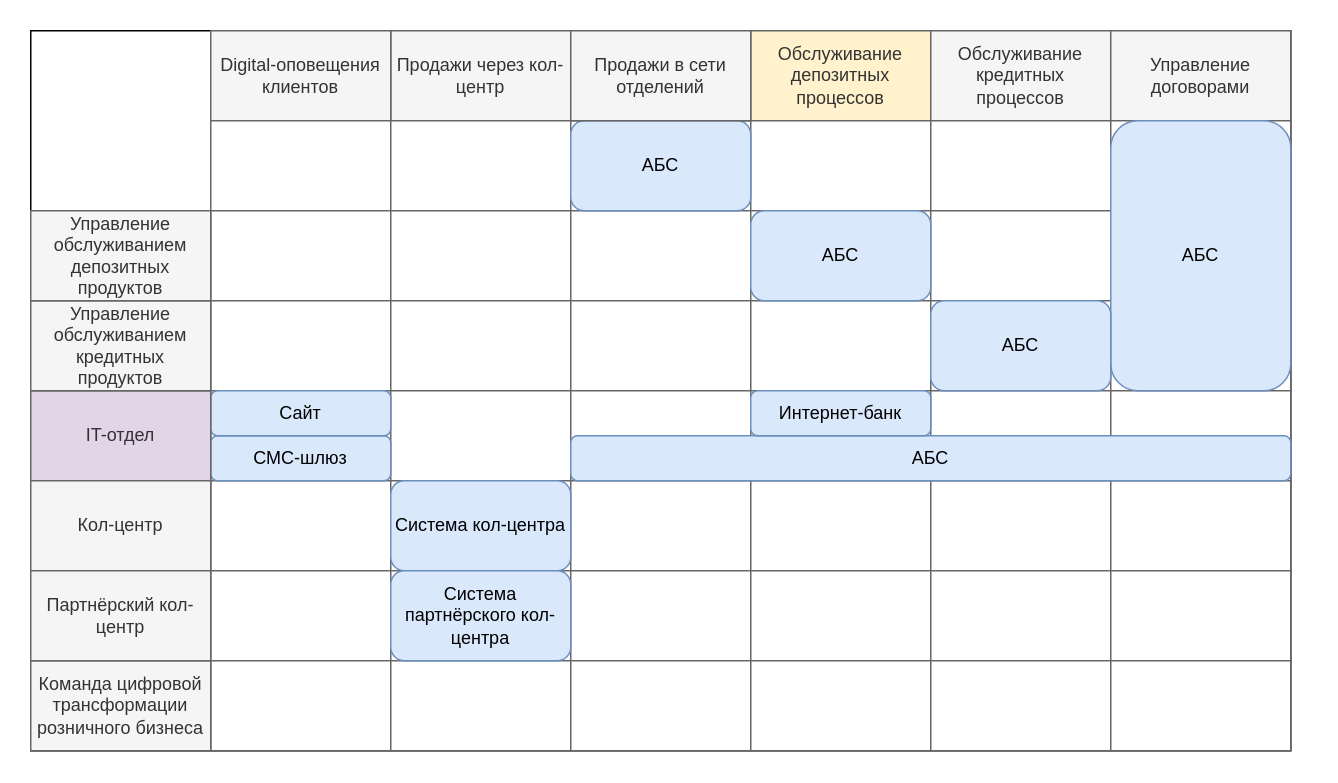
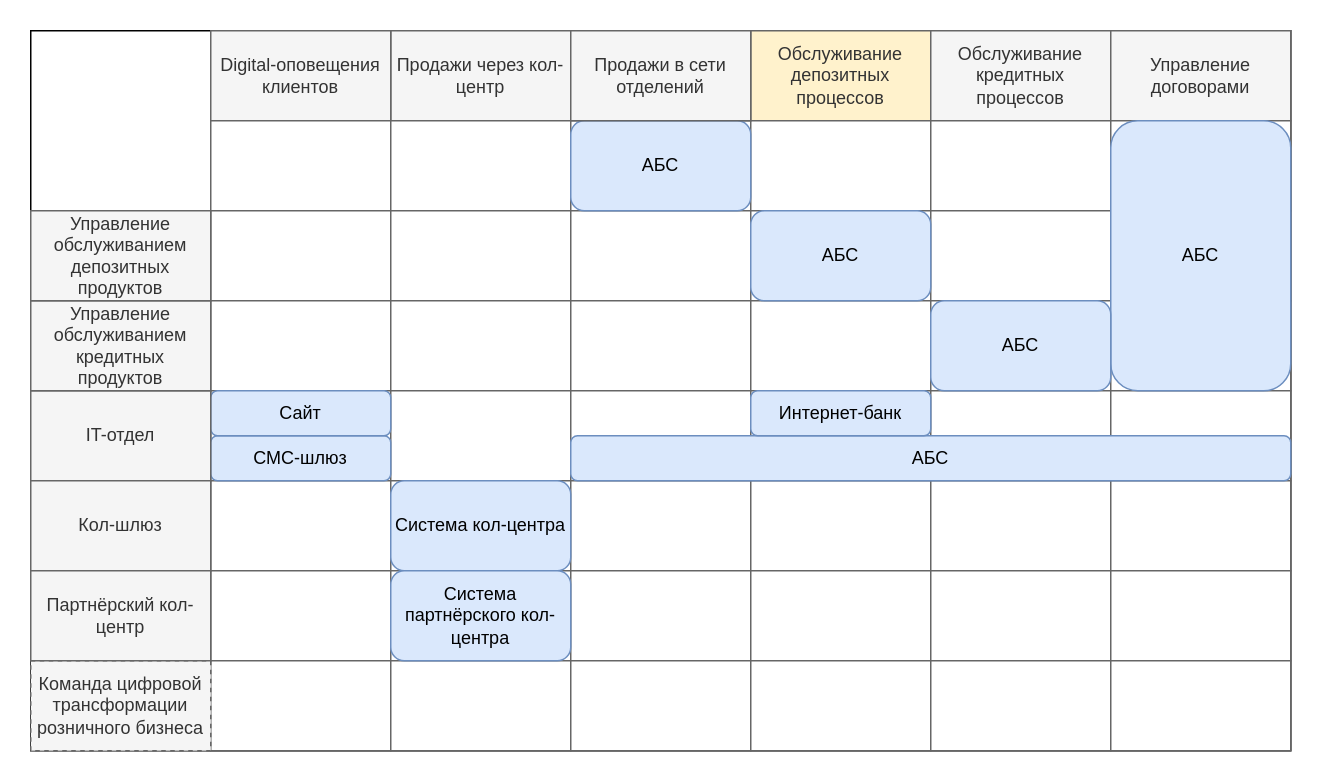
(121, 436) -> (121, 436)
(121, 526) -> (121, 526)
(121, 706) -> (121, 706)
